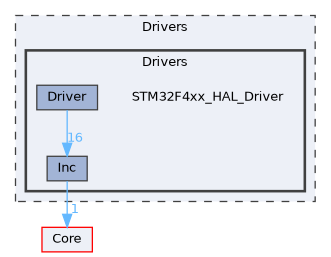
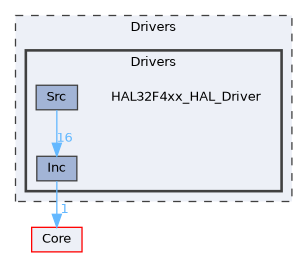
(67, 98) -> (57, 98)
(208, 98) -> (186, 98)
